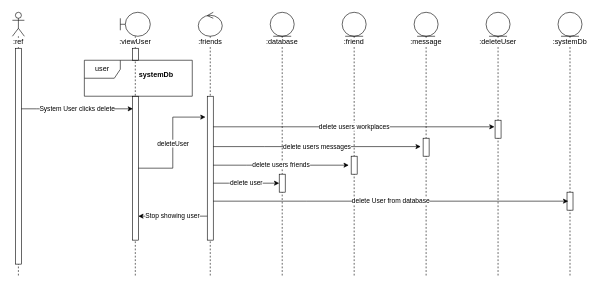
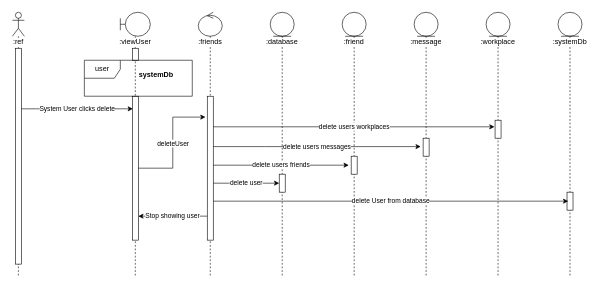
(498, 47) -> (498, 47)
